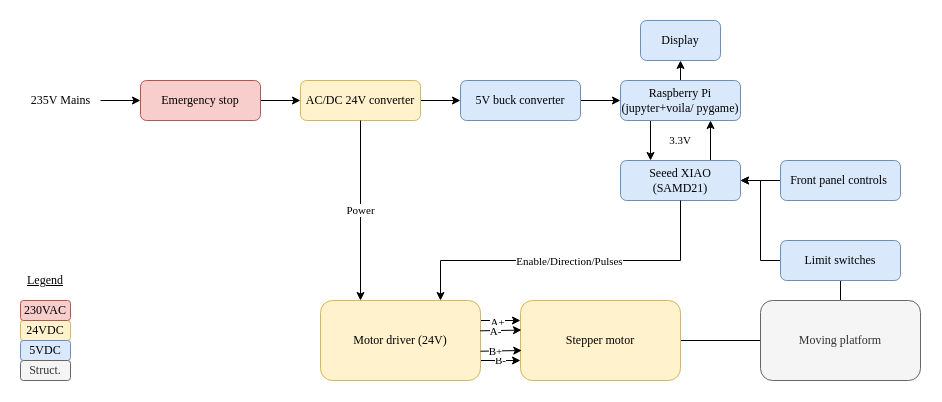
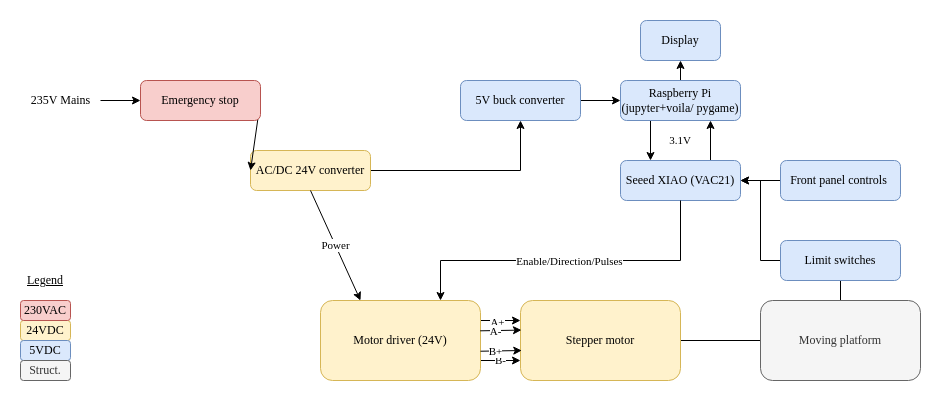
(361, 101) -> (311, 171)
(681, 141) -> (681, 141)
(681, 181) -> (681, 181)
